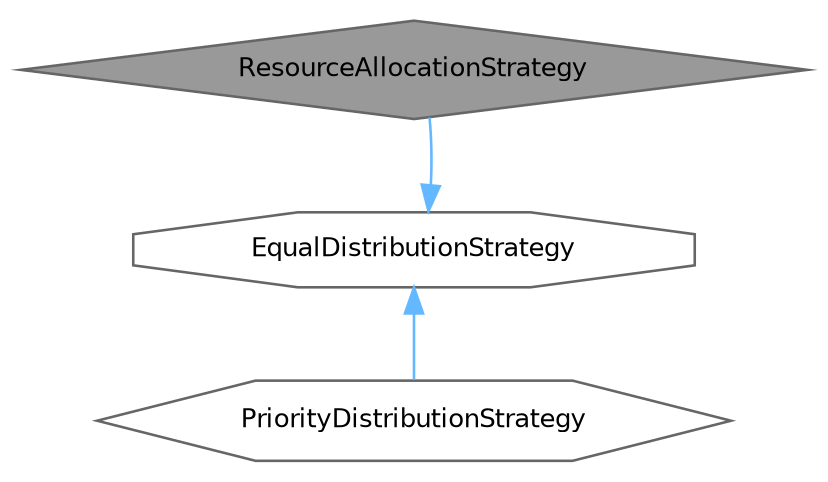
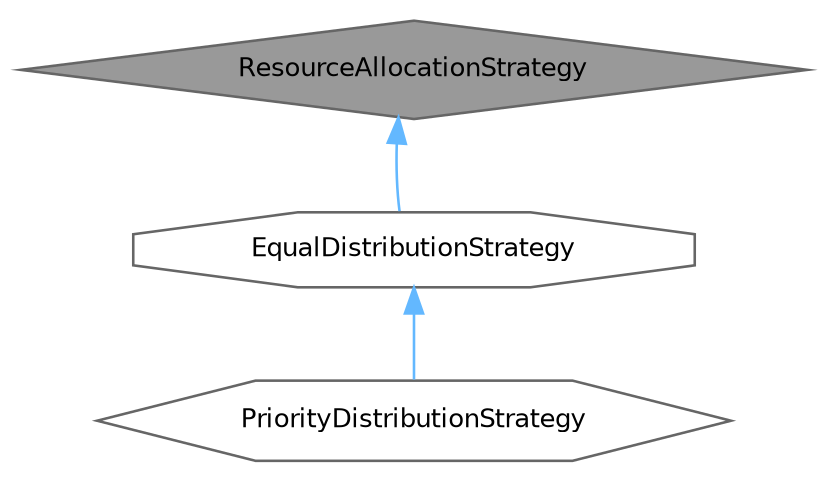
(431, 151) -> (397, 177)
